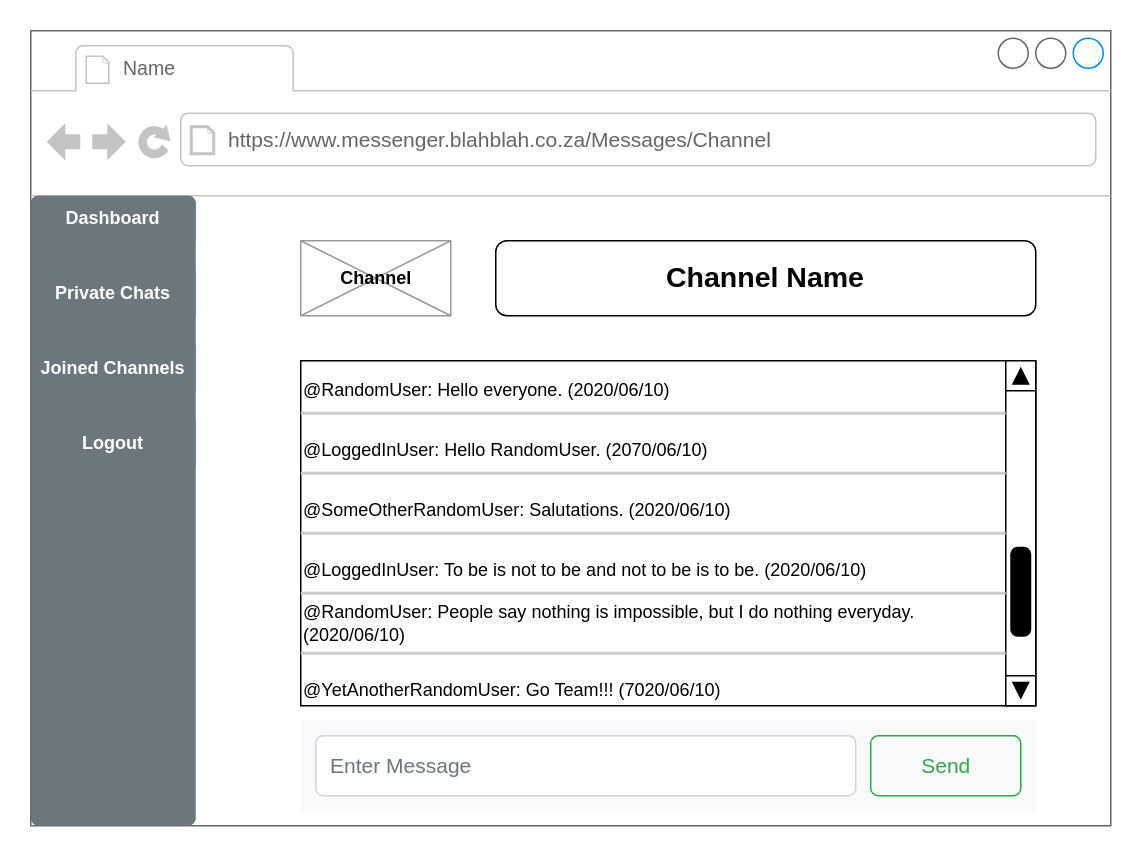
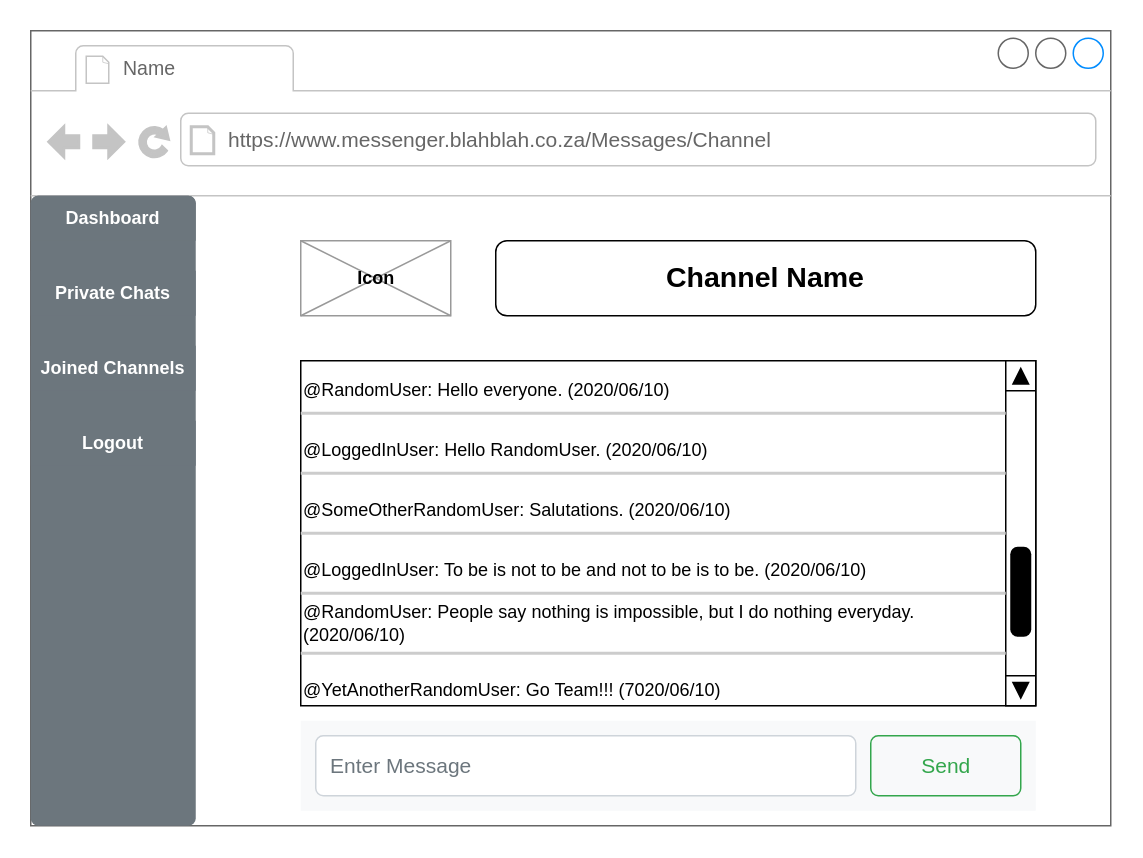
(377, 278) -> (377, 278)
(514, 451) -> (514, 451)
